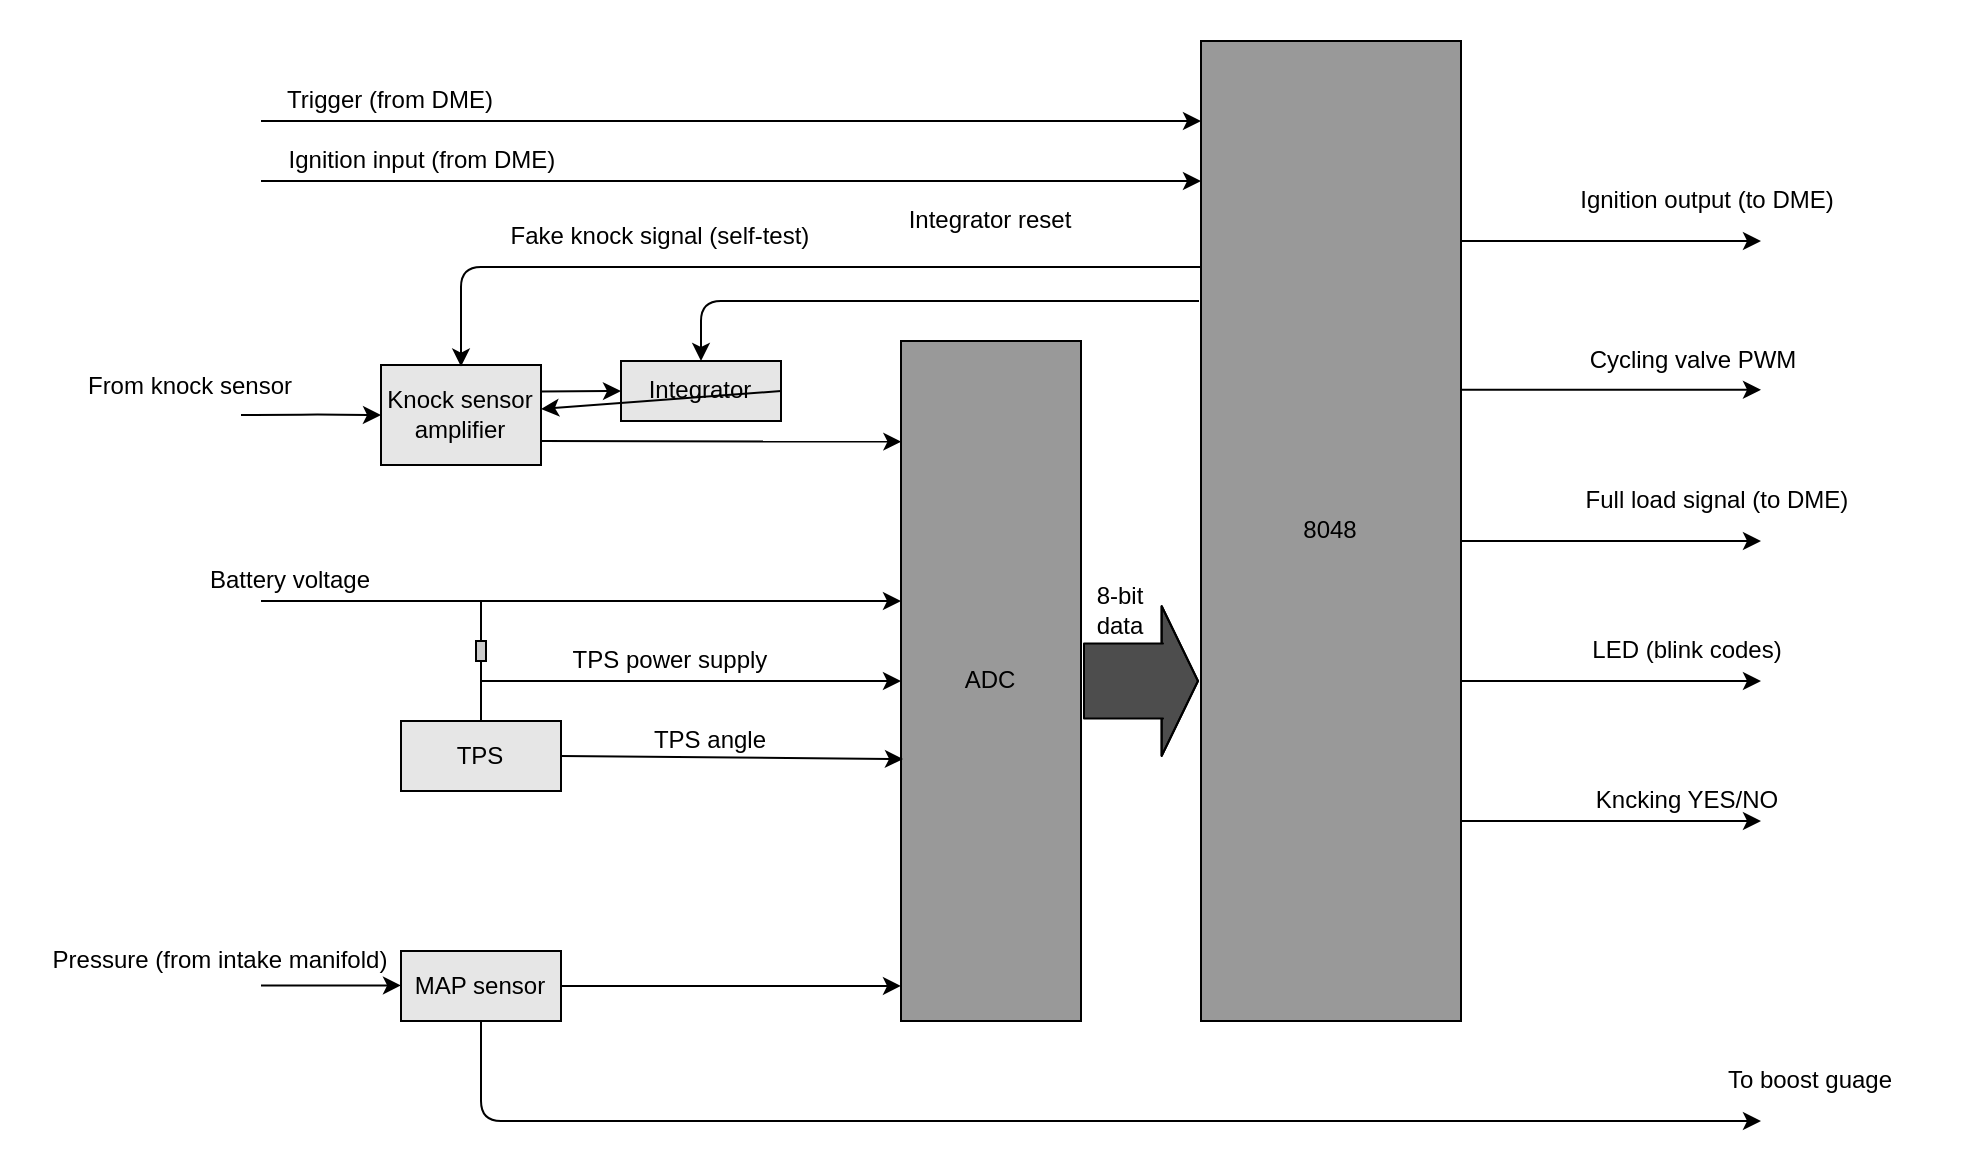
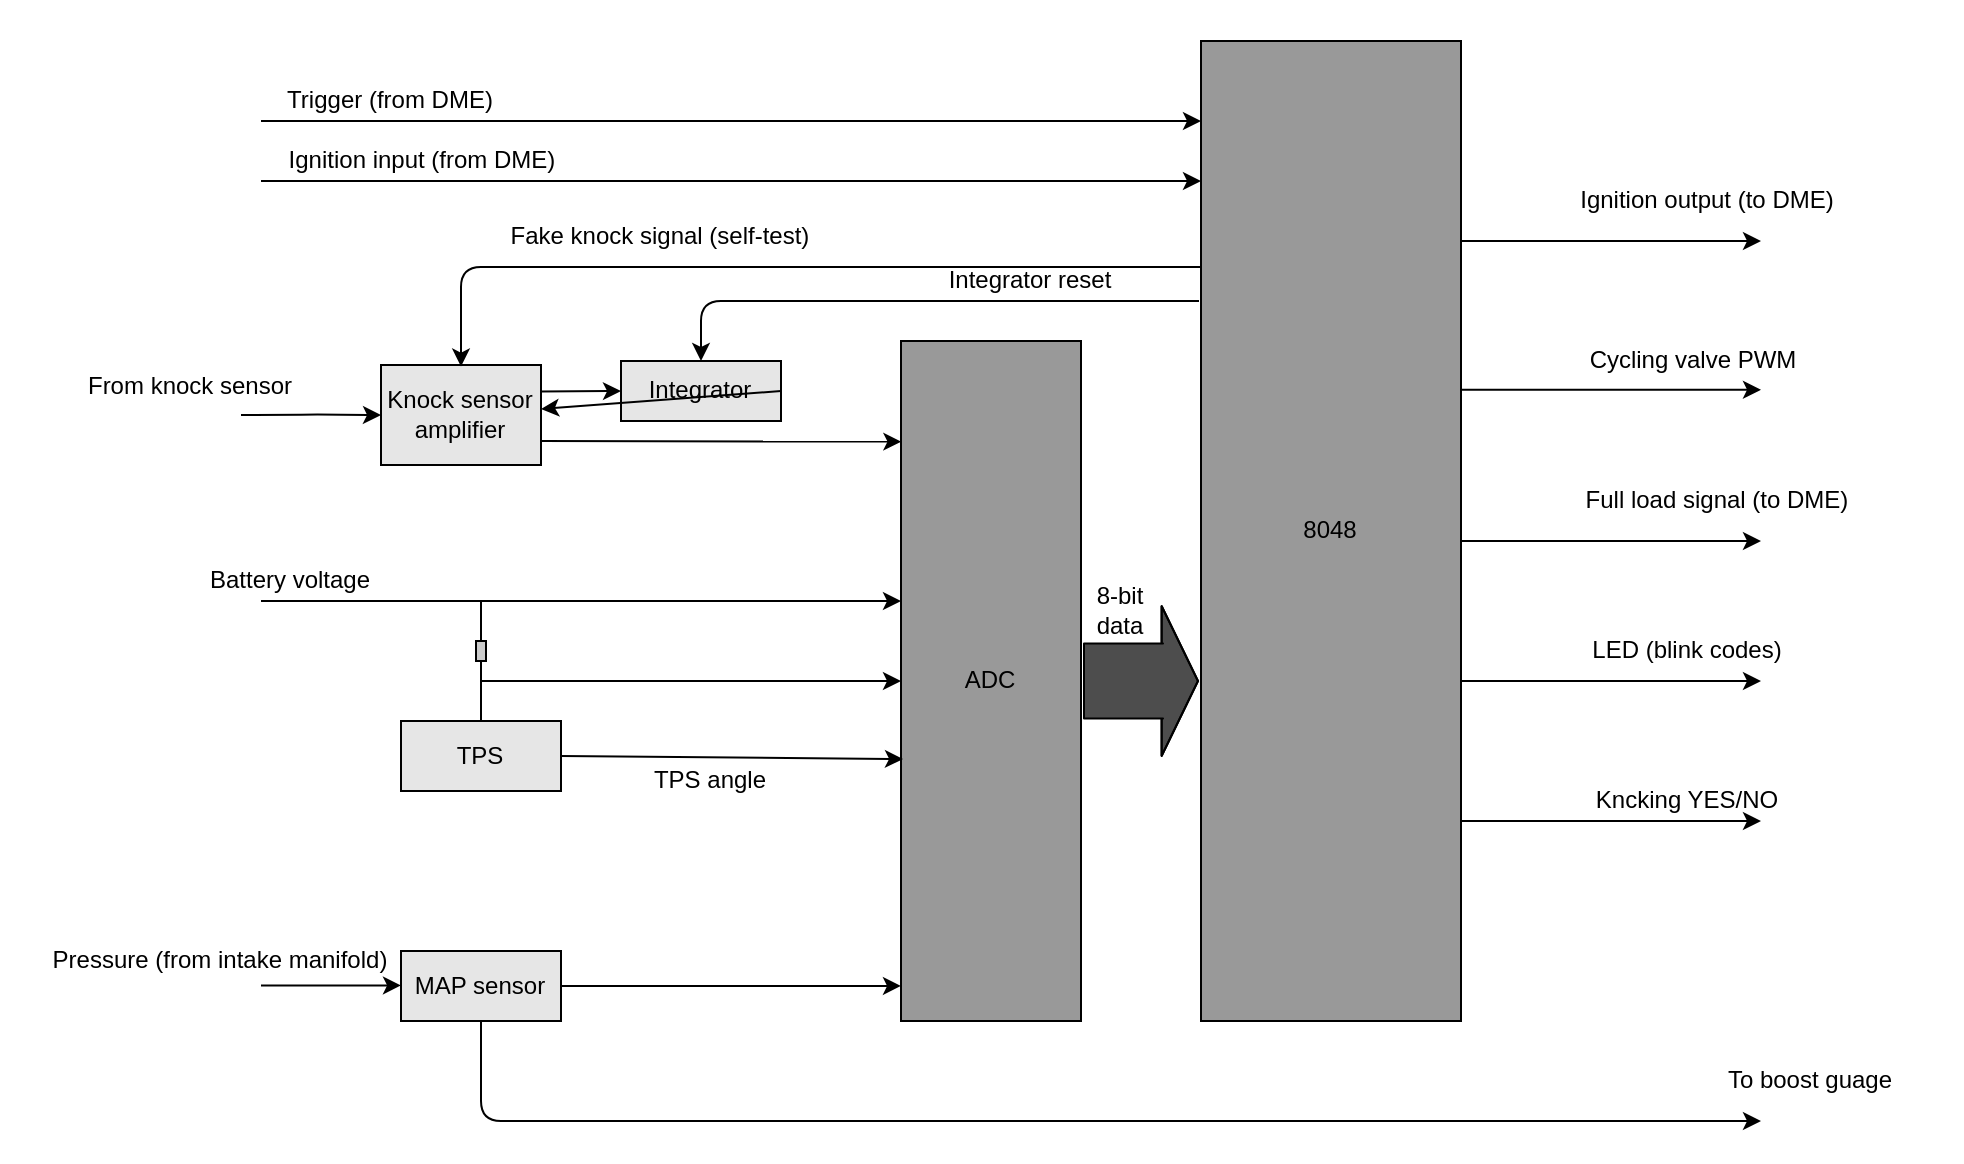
(991, 221) -> (1031, 281)
(671, 661) -> none
(711, 741) -> (711, 781)
